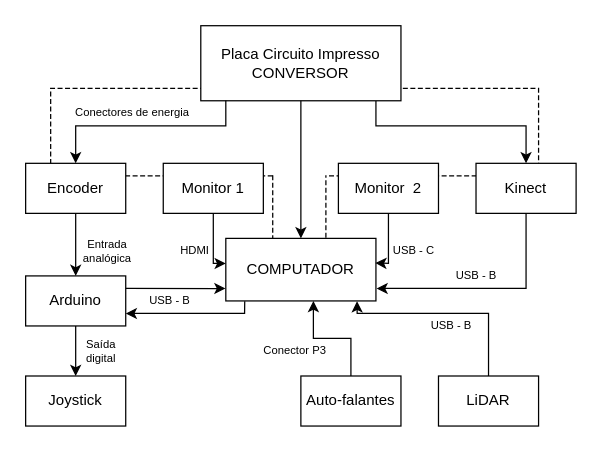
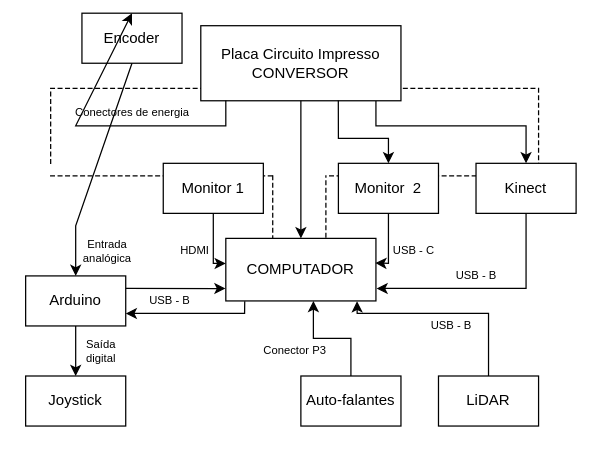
none -> (353, 138)
(76, 188) -> (132, 38)
